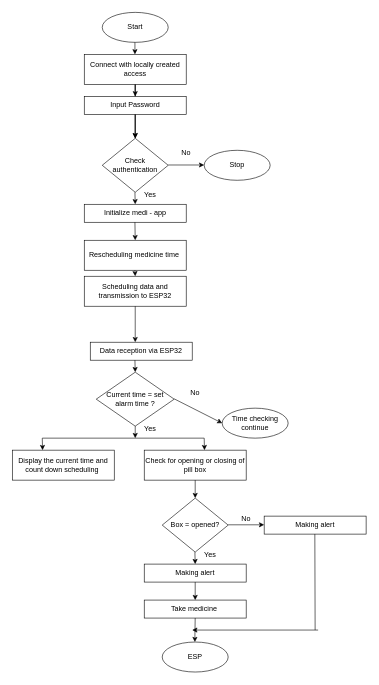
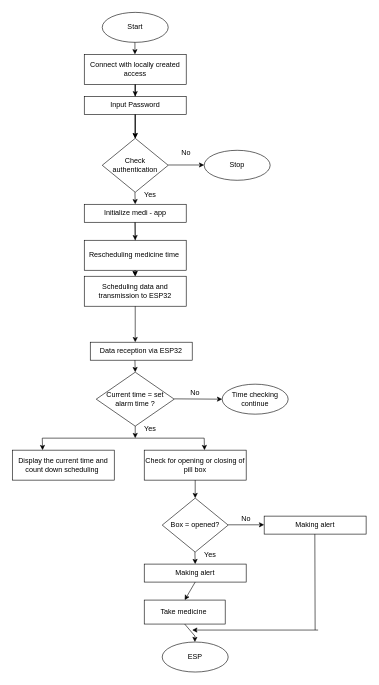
none -> (135, 239)
(255, 423) -> (255, 399)
(195, 609) -> (185, 612)
